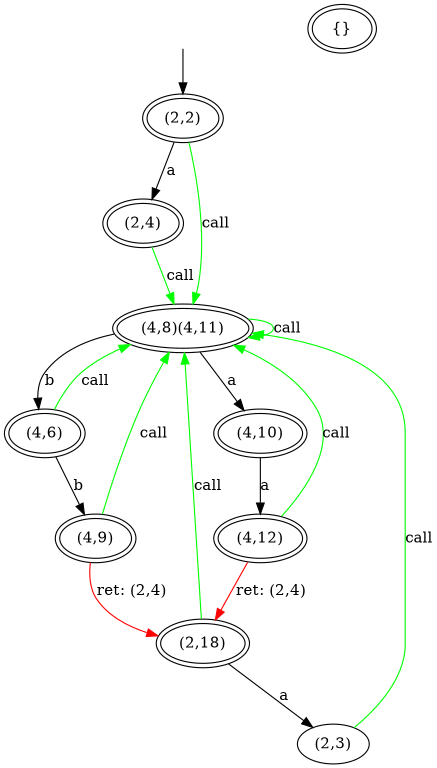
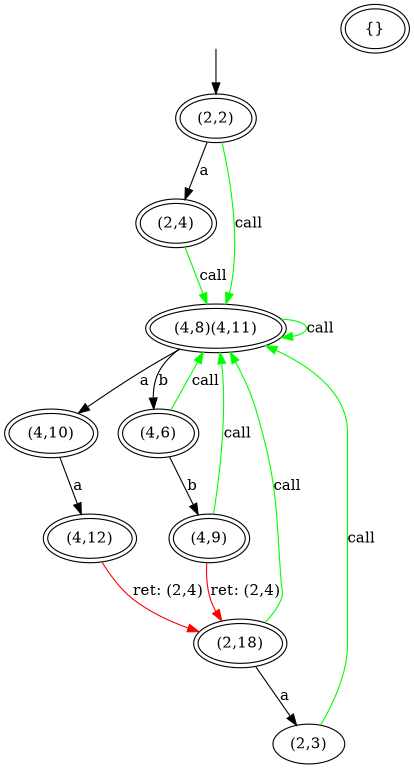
(321, 421) -> none
